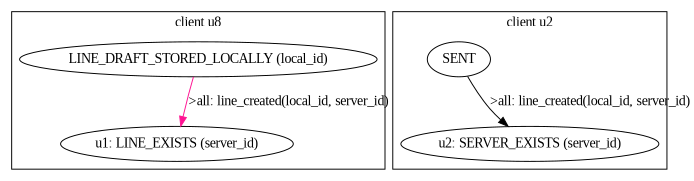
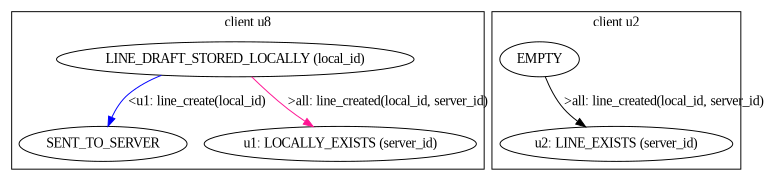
(459, 59) -> (540, 59)
none -> (103, 144)
(177, 144) -> (340, 144)
(530, 144) -> (616, 144)
